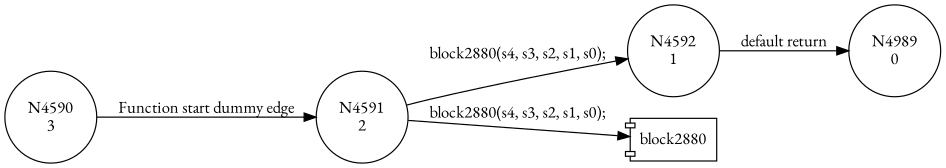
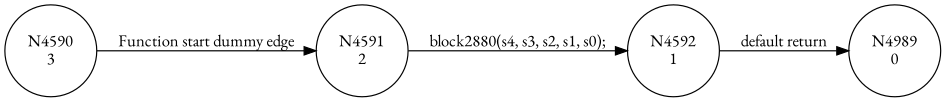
(673, 140) -> none
